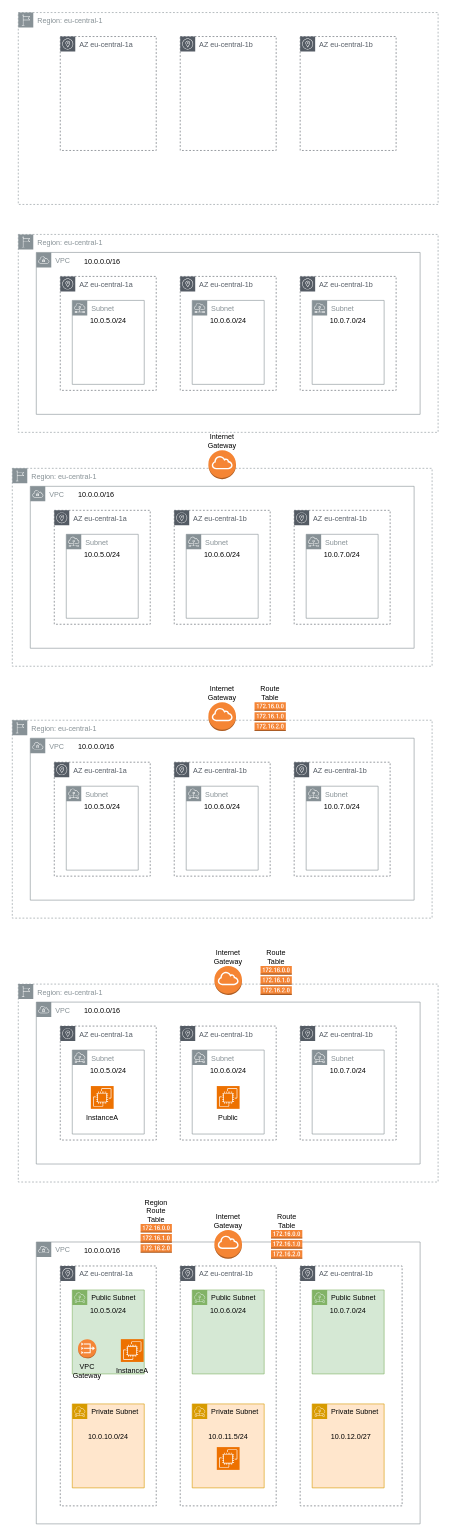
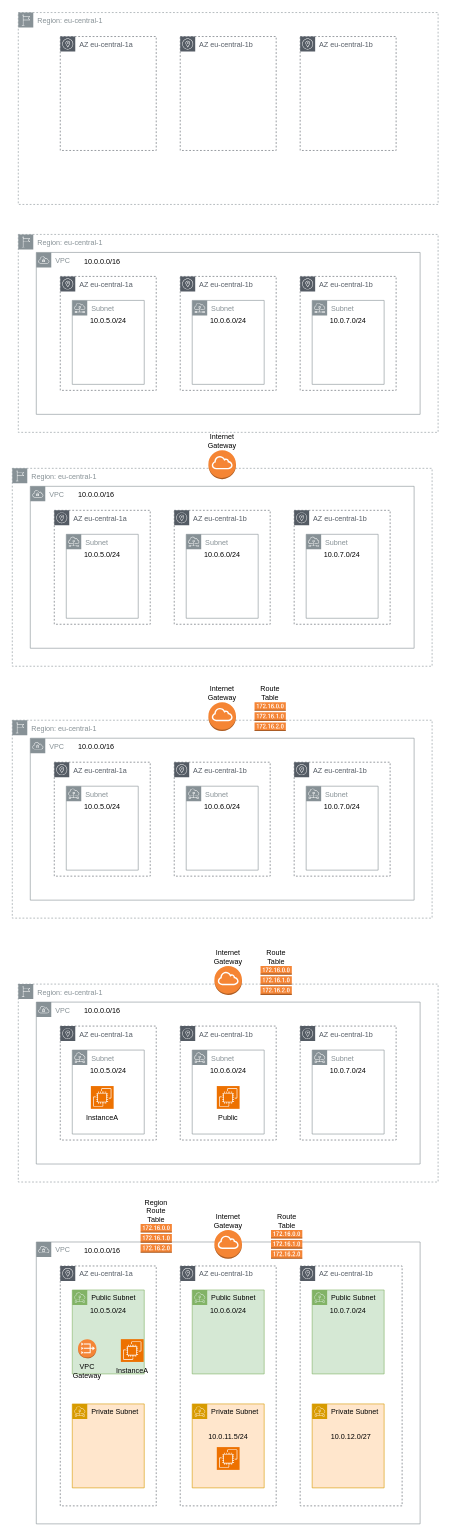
(108, 1437) -> none
